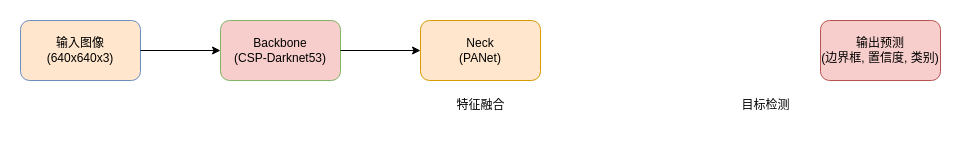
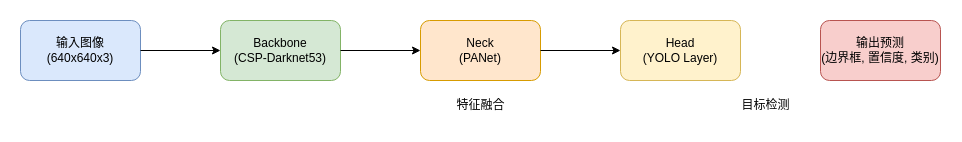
(81, 51) -> (81, 51)
(281, 51) -> (281, 51)
none -> (577, 51)
none -> (681, 51)
